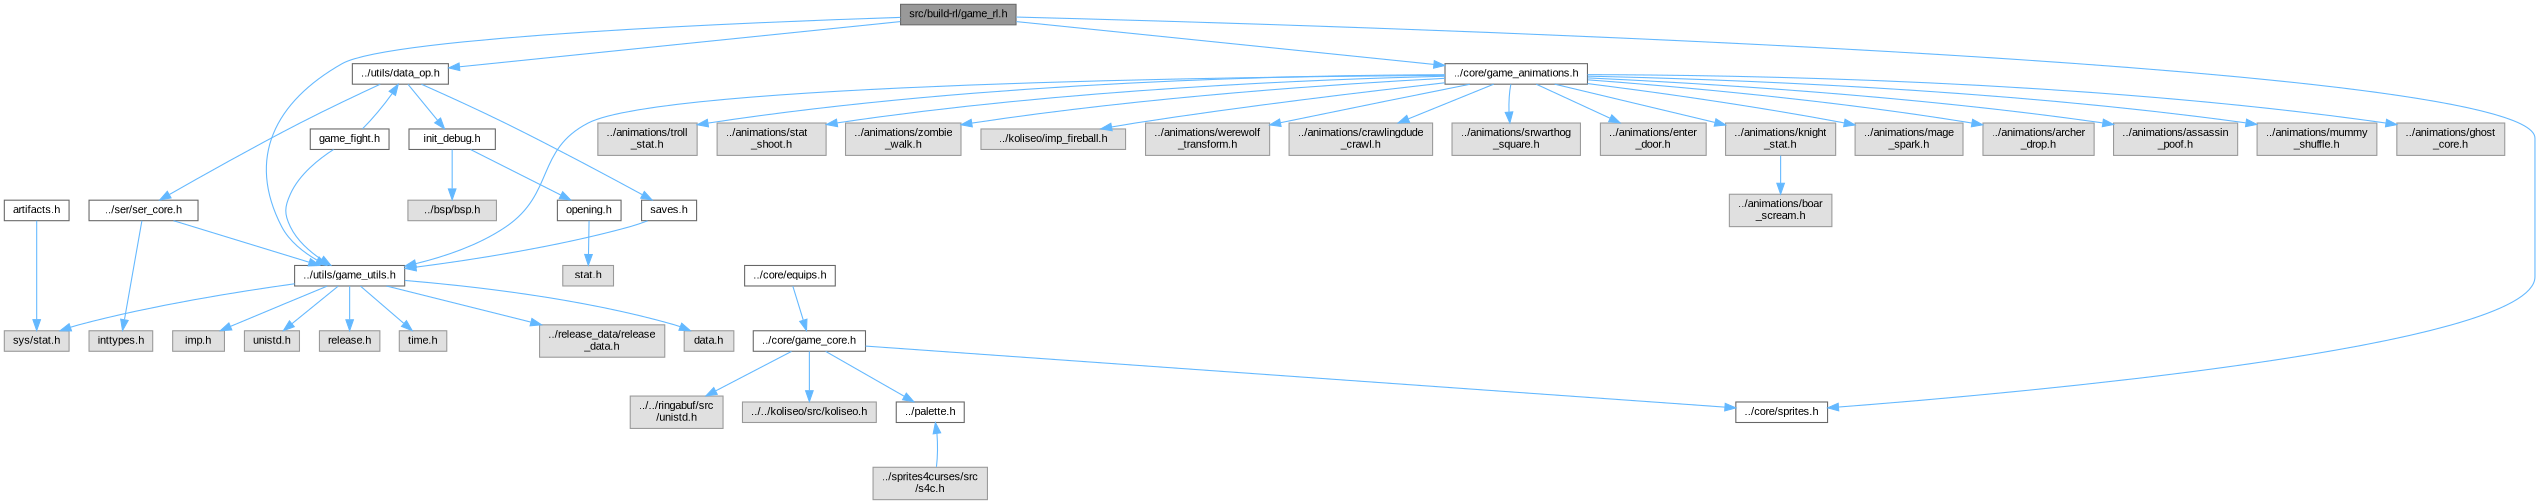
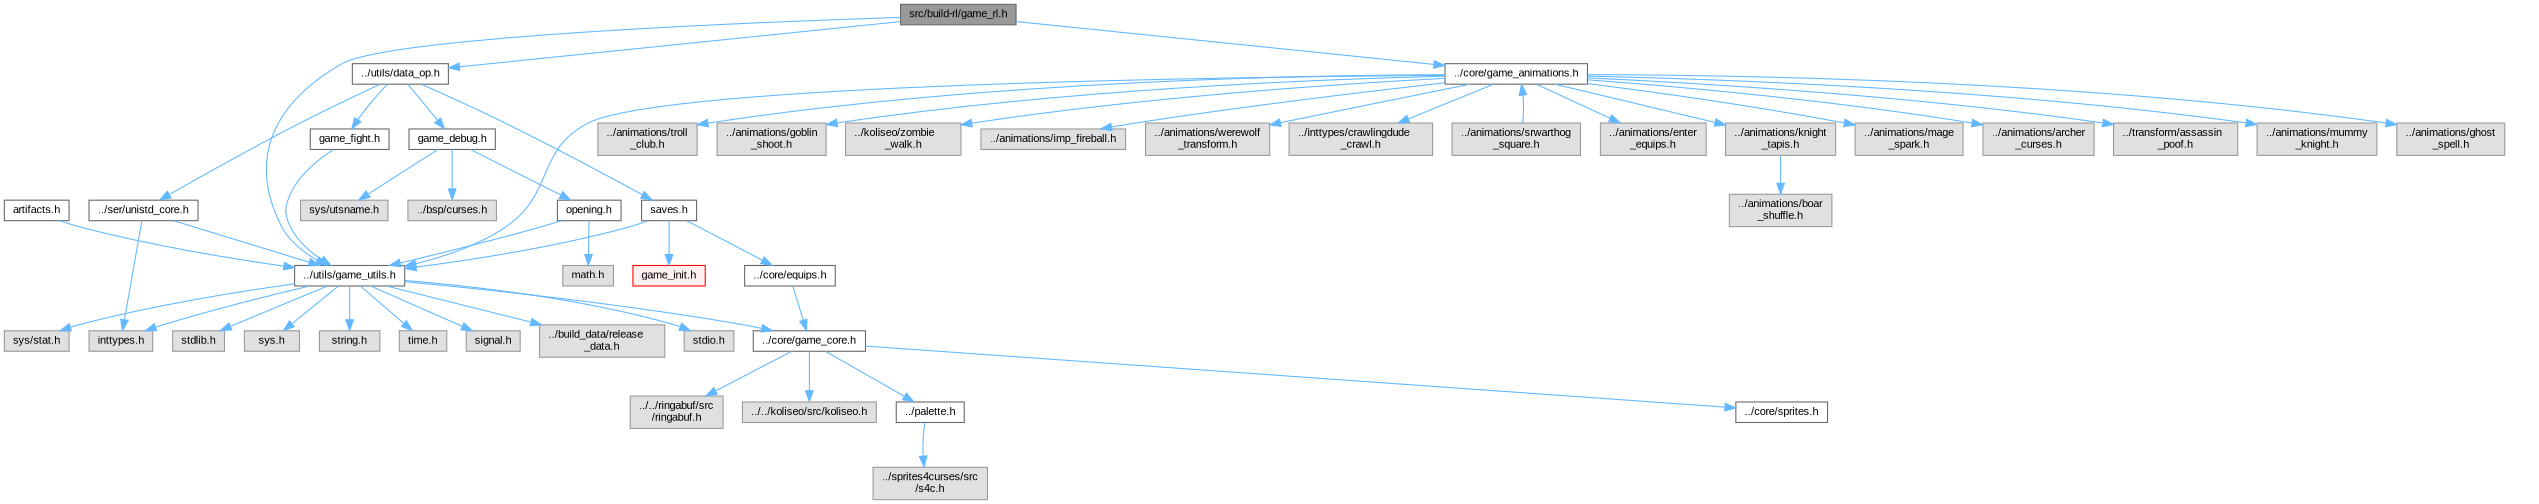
(2208, 75) -> none
(1509, 98) -> (1524, 109)
(378, 112) -> (372, 101)
(452, 139) -> (452, 139)
(648, 139) -> (648, 139)
(772, 139) -> (772, 139)
(903, 139) -> (903, 139)
(1053, 139) -> (1053, 139)
(1361, 139) -> (1361, 139)
(1653, 139) -> (1653, 139)
(1781, 139) -> (1781, 139)
(2039, 139) -> (2039, 139)
(2176, 139) -> (2176, 139)
(2317, 139) -> (2317, 139)
(2451, 139) -> (2451, 139)
(144, 210) -> (144, 210)
none -> (344, 210)
(452, 210) -> (452, 210)
(1781, 210) -> (1781, 210)
none -> (501, 238)
none -> (725, 241)
(37, 270) -> (171, 247)
(588, 276) -> (588, 276)
none -> (669, 276)
none -> (232, 305)
none -> (637, 308)
(199, 341) -> (199, 341)
(272, 341) -> (272, 341)
(350, 341) -> (350, 341)
none -> (493, 341)
(602, 341) -> (602, 341)
(709, 341) -> (709, 341)
(677, 412) -> (677, 412)
(938, 450) -> (923, 439)
